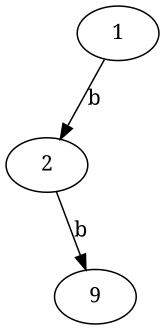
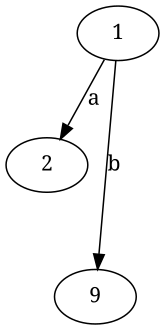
(95, 99) -> (95, 99)
(68, 224) -> (107, 157)
